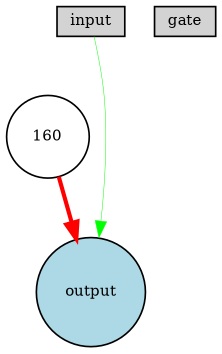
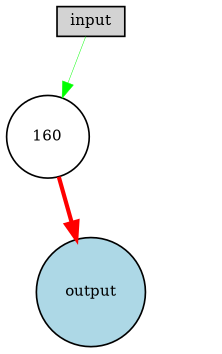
(185, 21) -> none
(106, 128) -> (77, 60)
